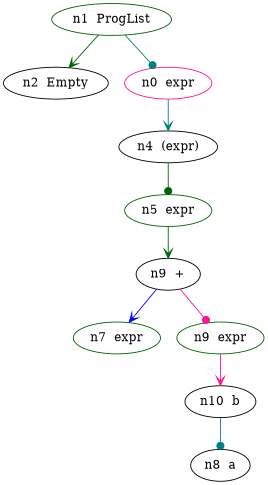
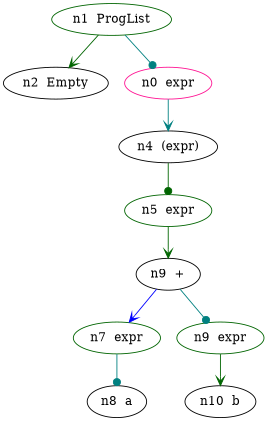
(192, 303) -> (192, 303)
(220, 365) -> (220, 365)
(220, 430) -> (117, 366)
